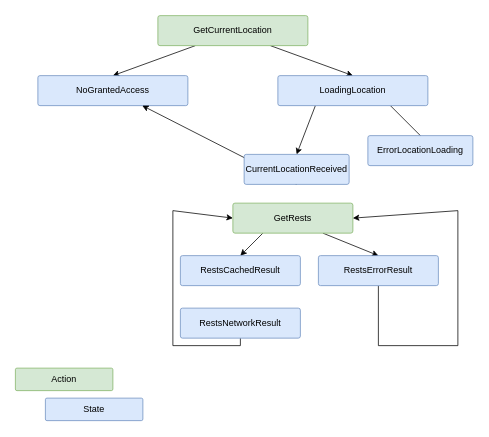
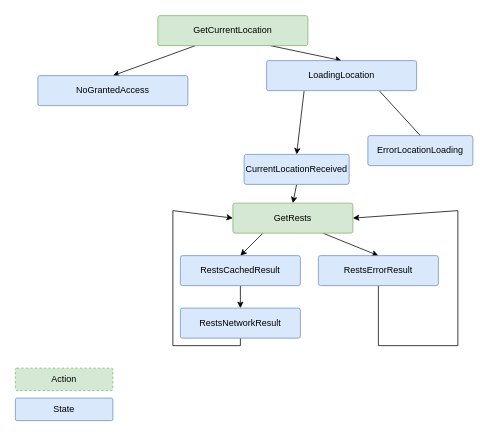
(353, 90) -> (342, 75)
(196, 133) -> (295, 191)
none -> (240, 294)
(64, 379) -> (64, 379)
(94, 409) -> (64, 409)
